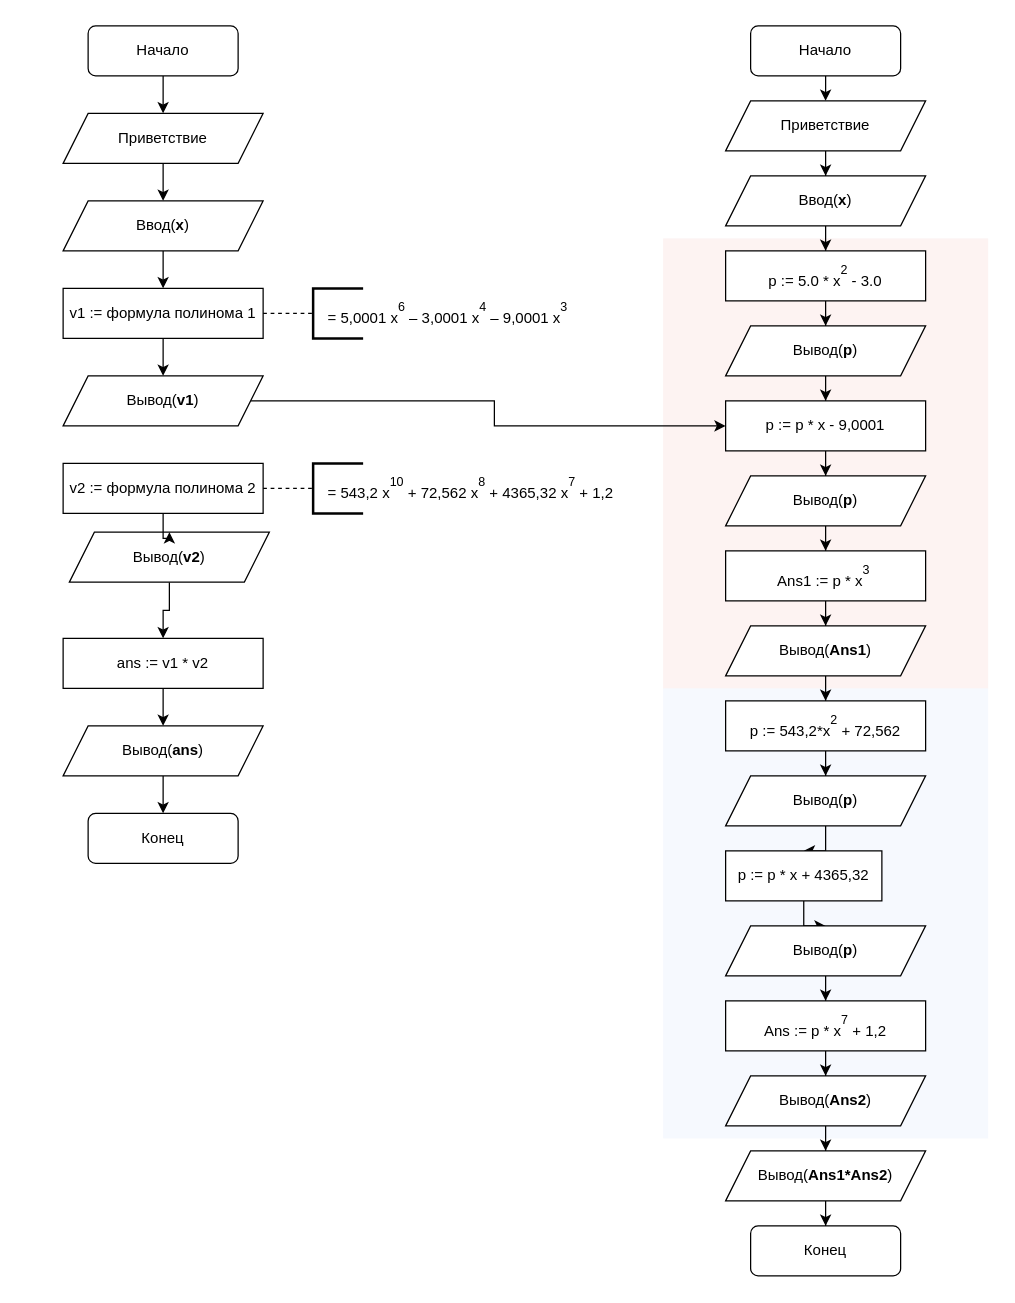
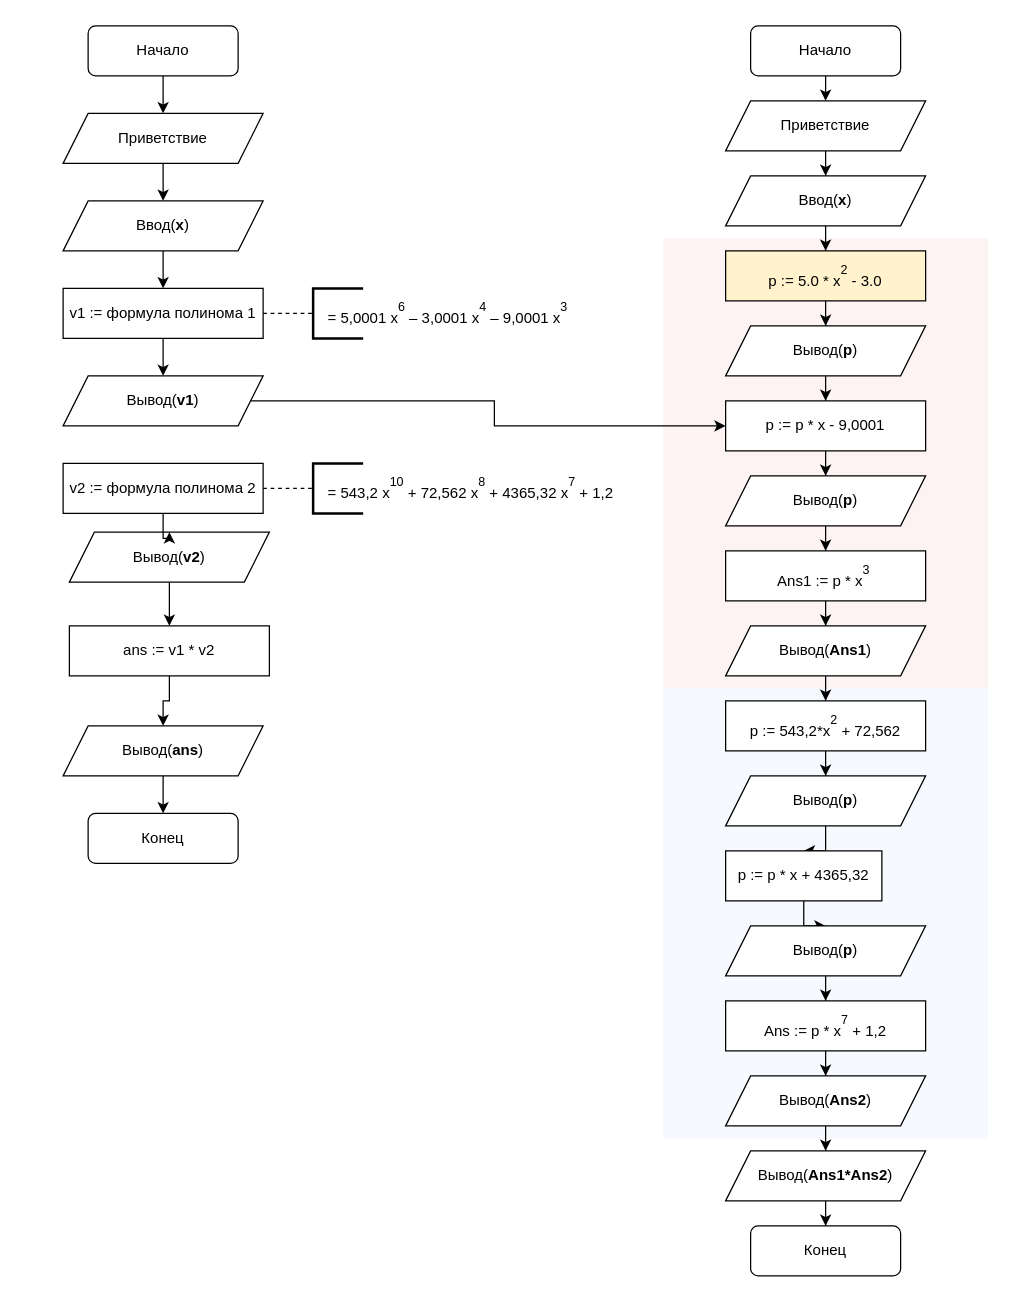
(826, 276) -> (826, 276)
(163, 663) -> (169, 651)
